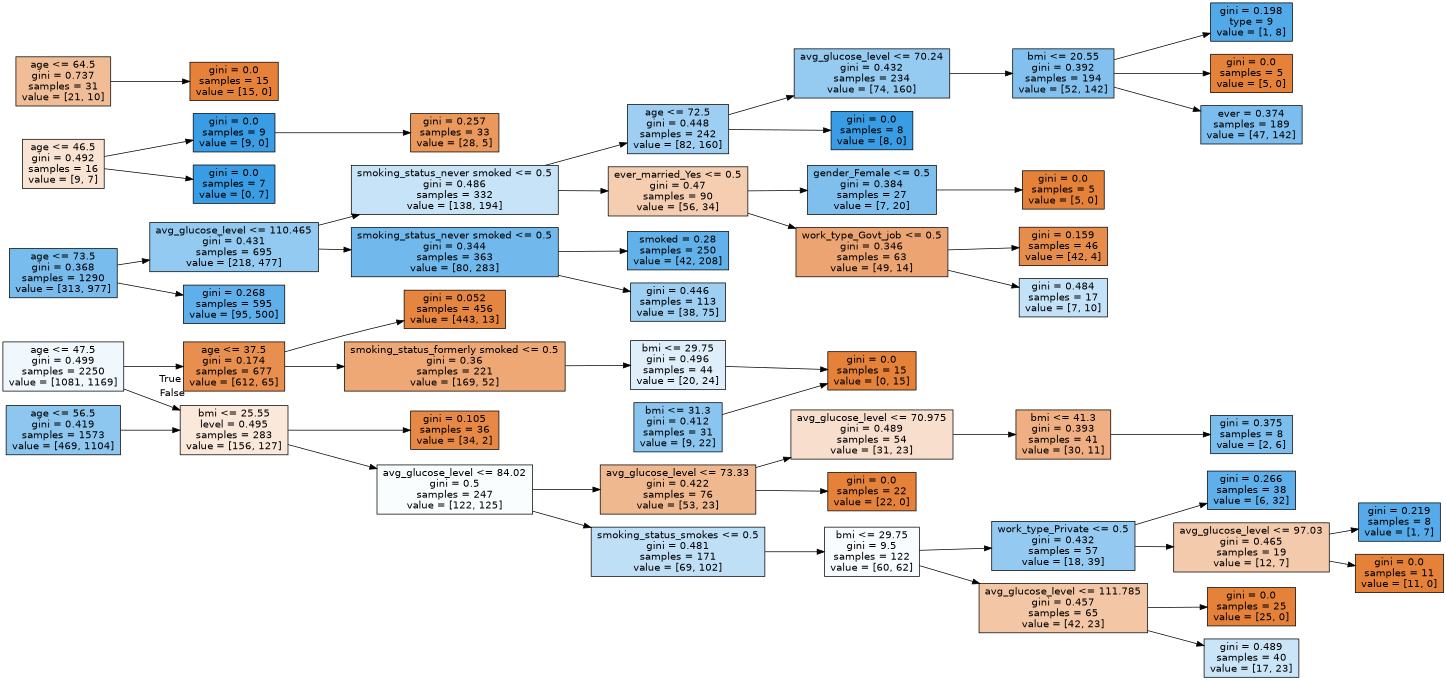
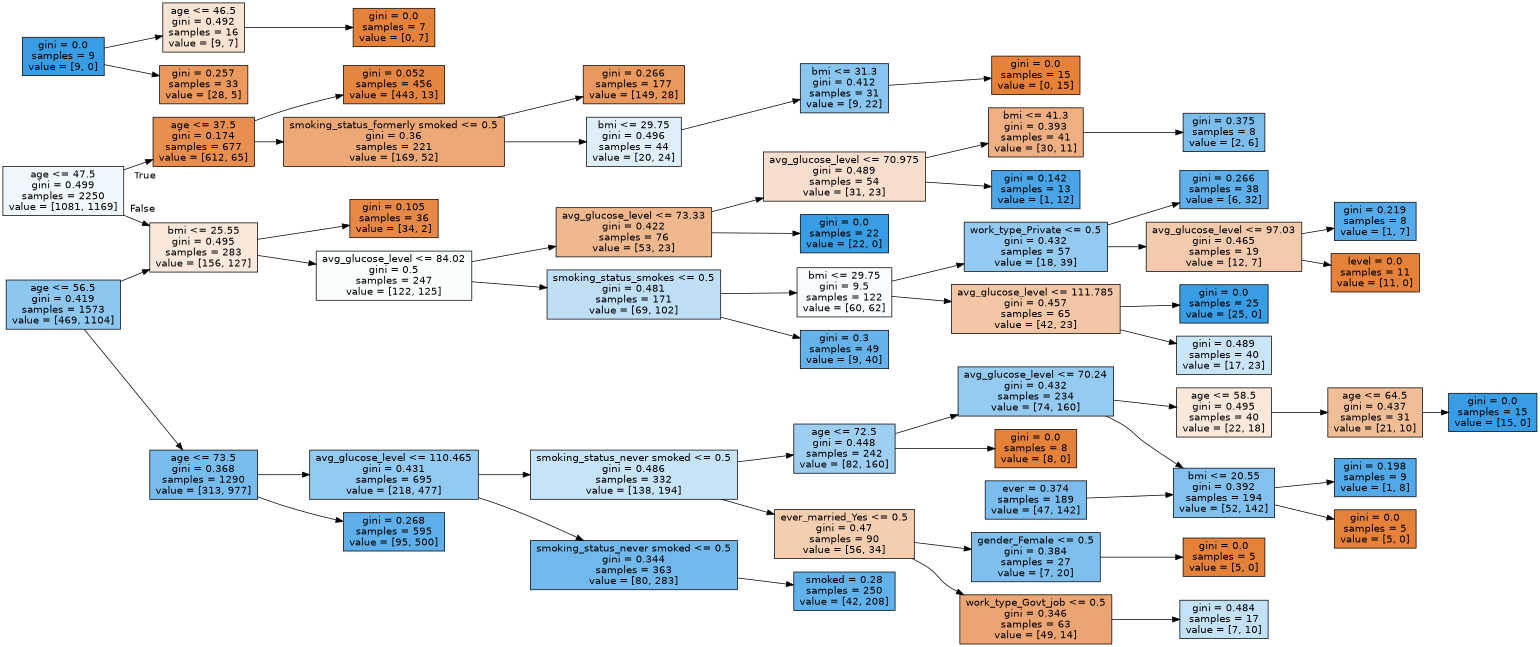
(1251, 22) -> (1375, 478)
(63, 81) -> (1375, 412)
(234, 81) -> (1493, 412)
none -> (634, 85)
(1154, 98) -> (1126, 497)
(872, 131) -> (1036, 449)
(145, 149) -> (130, 43)
(234, 184) -> (394, 27)
none -> (1036, 190)
(1063, 246) -> none
(678, 302) -> none
none -> (844, 350)
(773, 368) -> (737, 116)
none -> (131, 387)
none -> (1224, 412)
(234, 430) -> (204, 247)
(872, 492) -> (844, 234)
(1399, 573) -> (1375, 273)
(1251, 607) -> (1224, 304)
